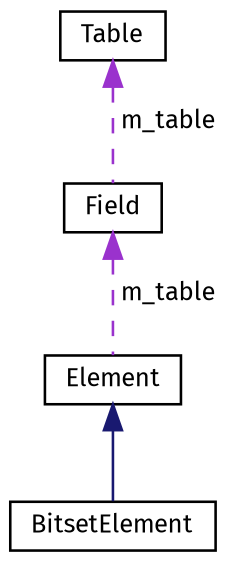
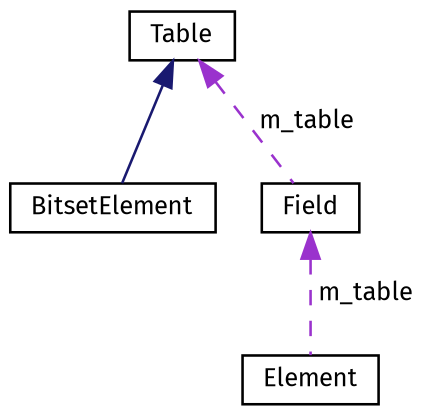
(113, 466) -> (142, 134)
